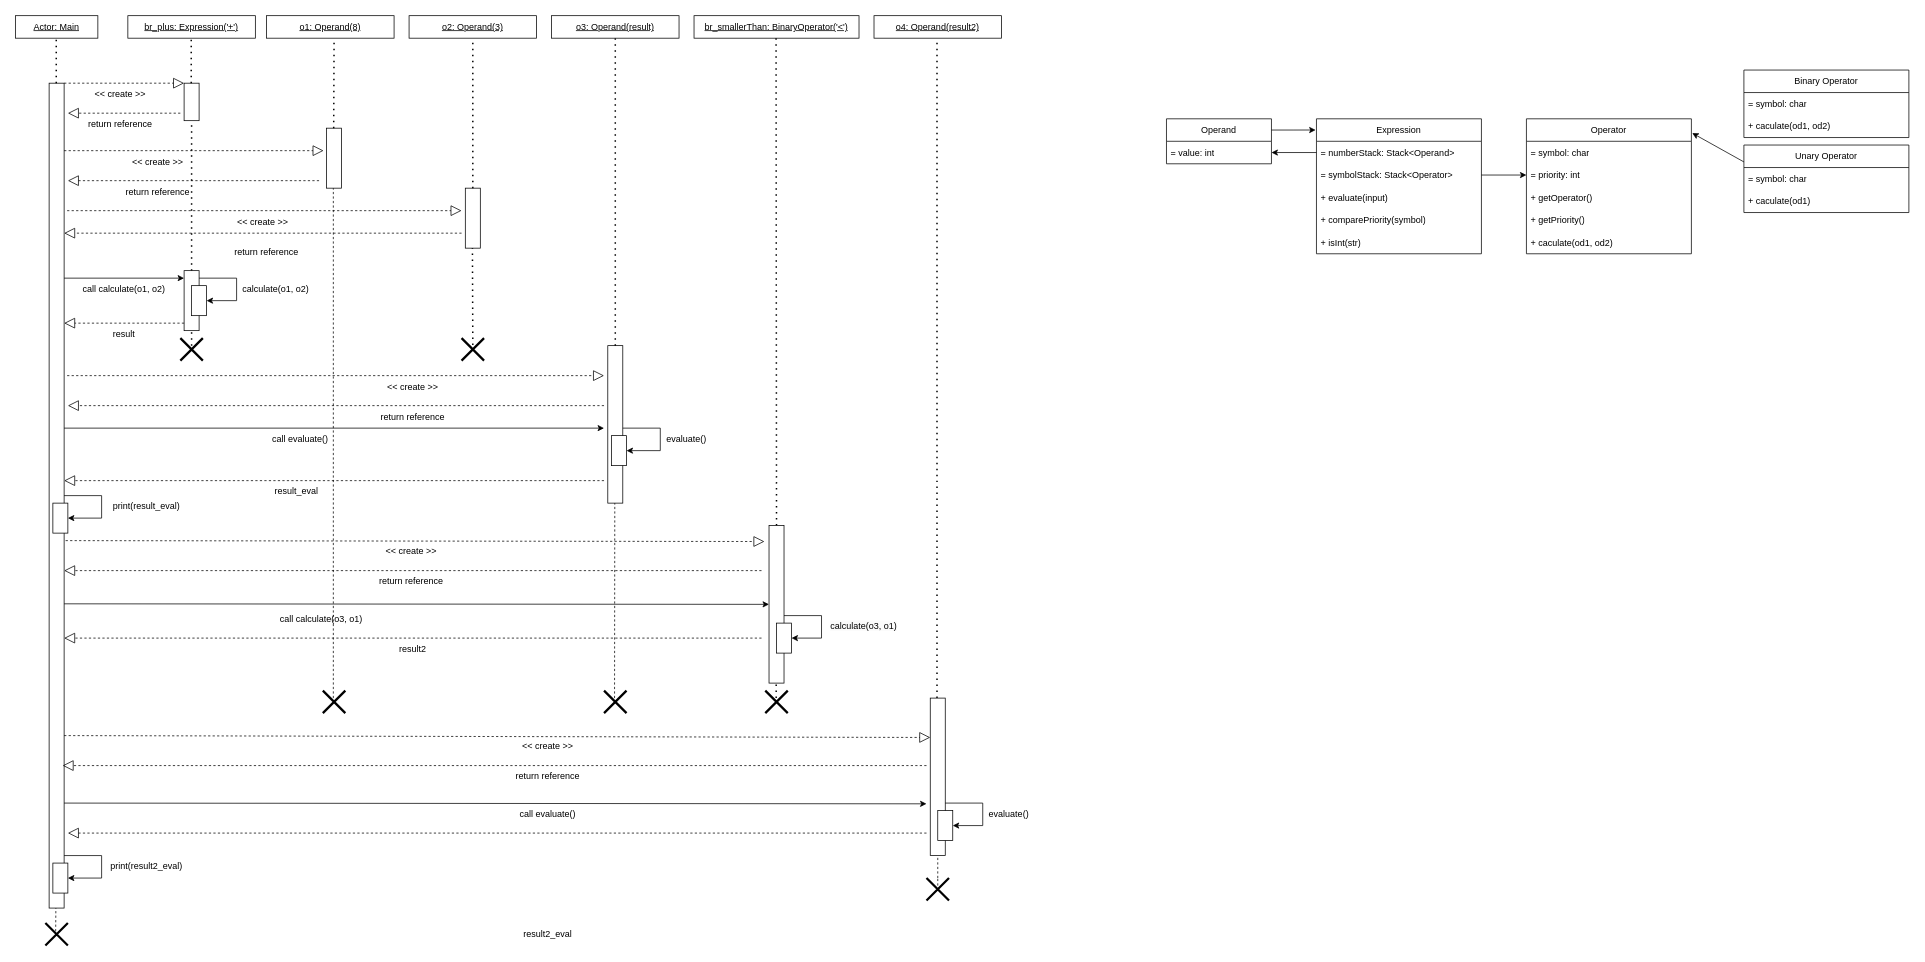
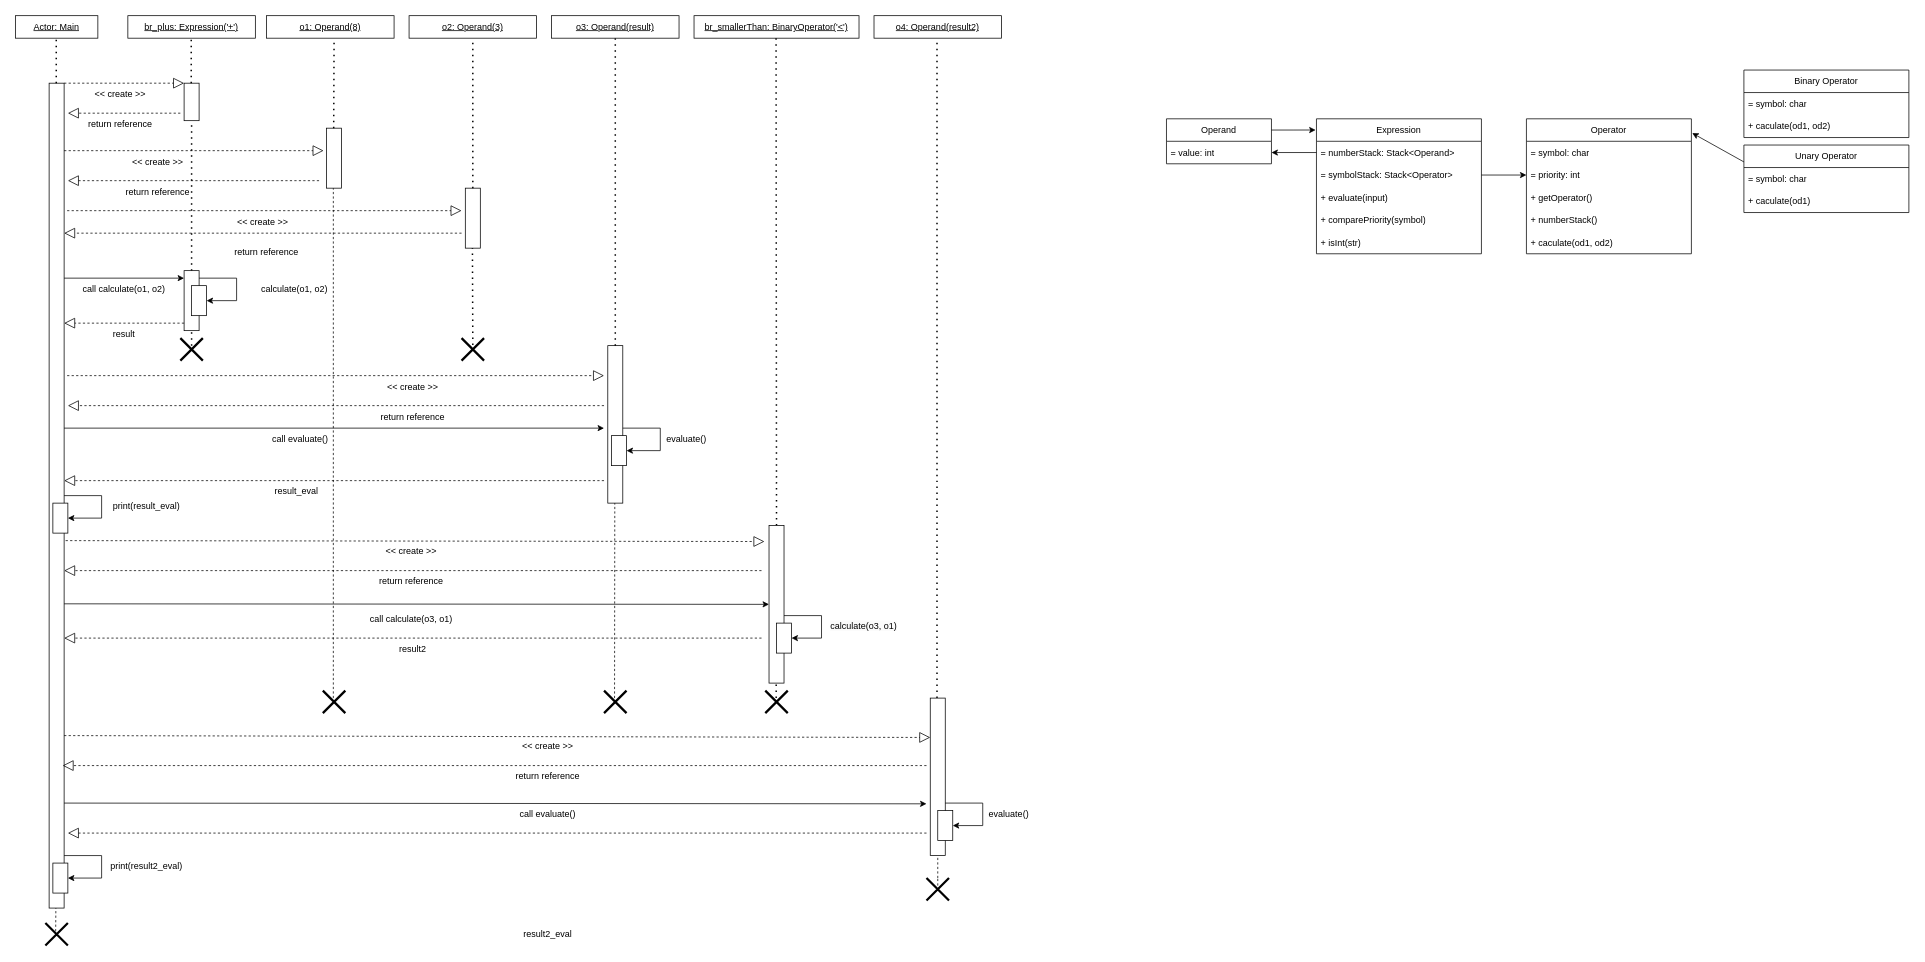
(1567, 220) -> (1569, 220)
(276, 289) -> (295, 289)
(321, 619) -> (411, 619)
